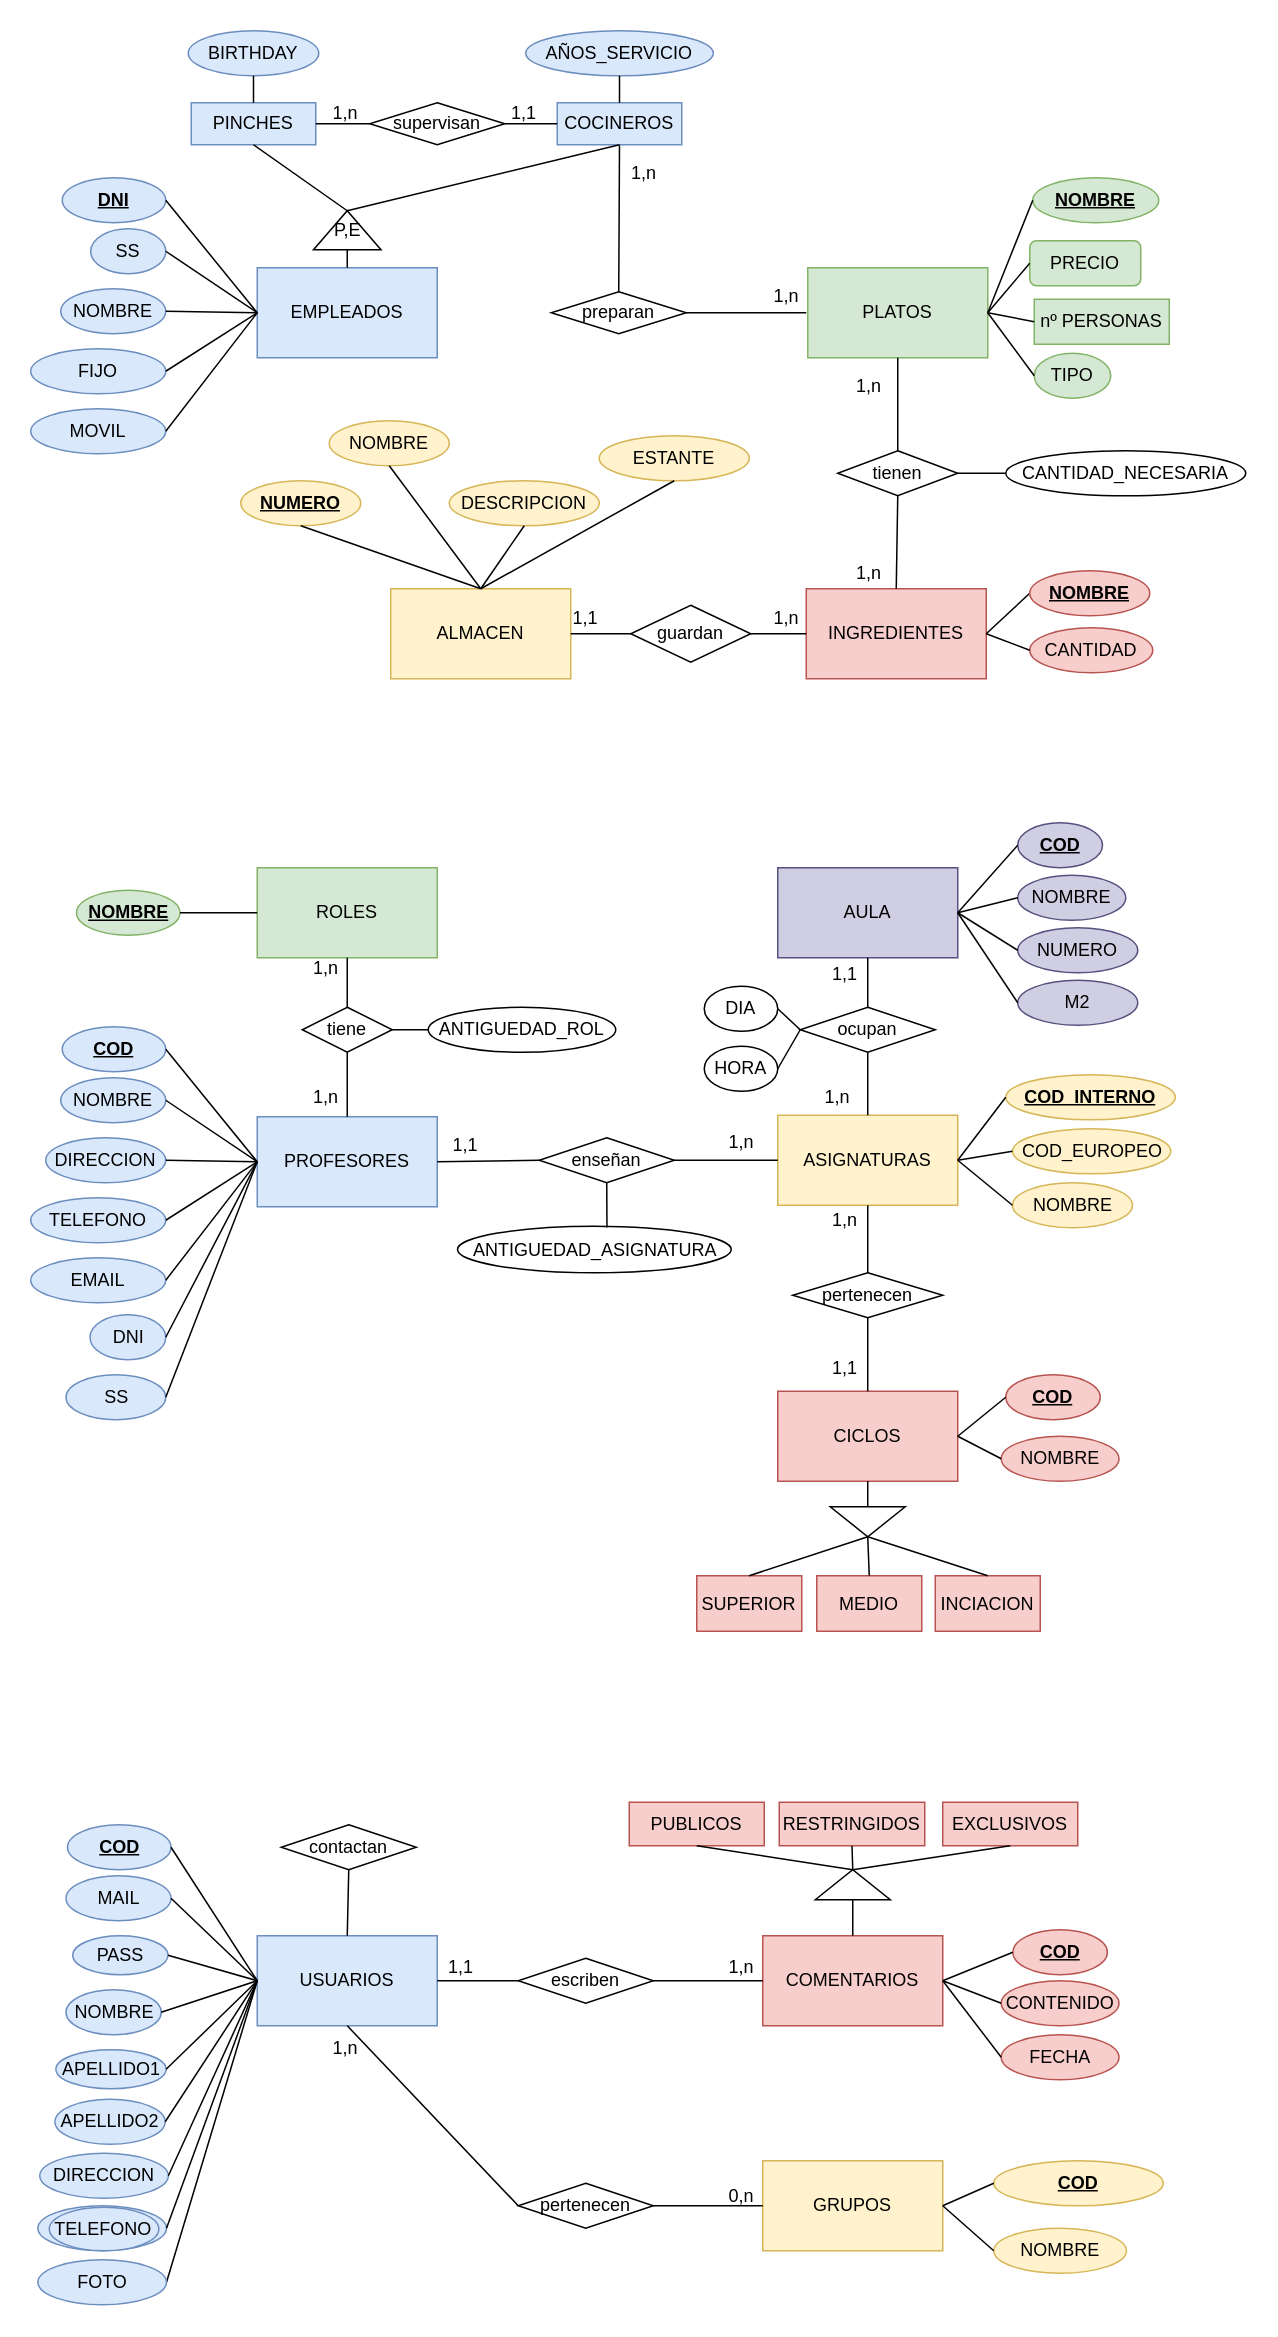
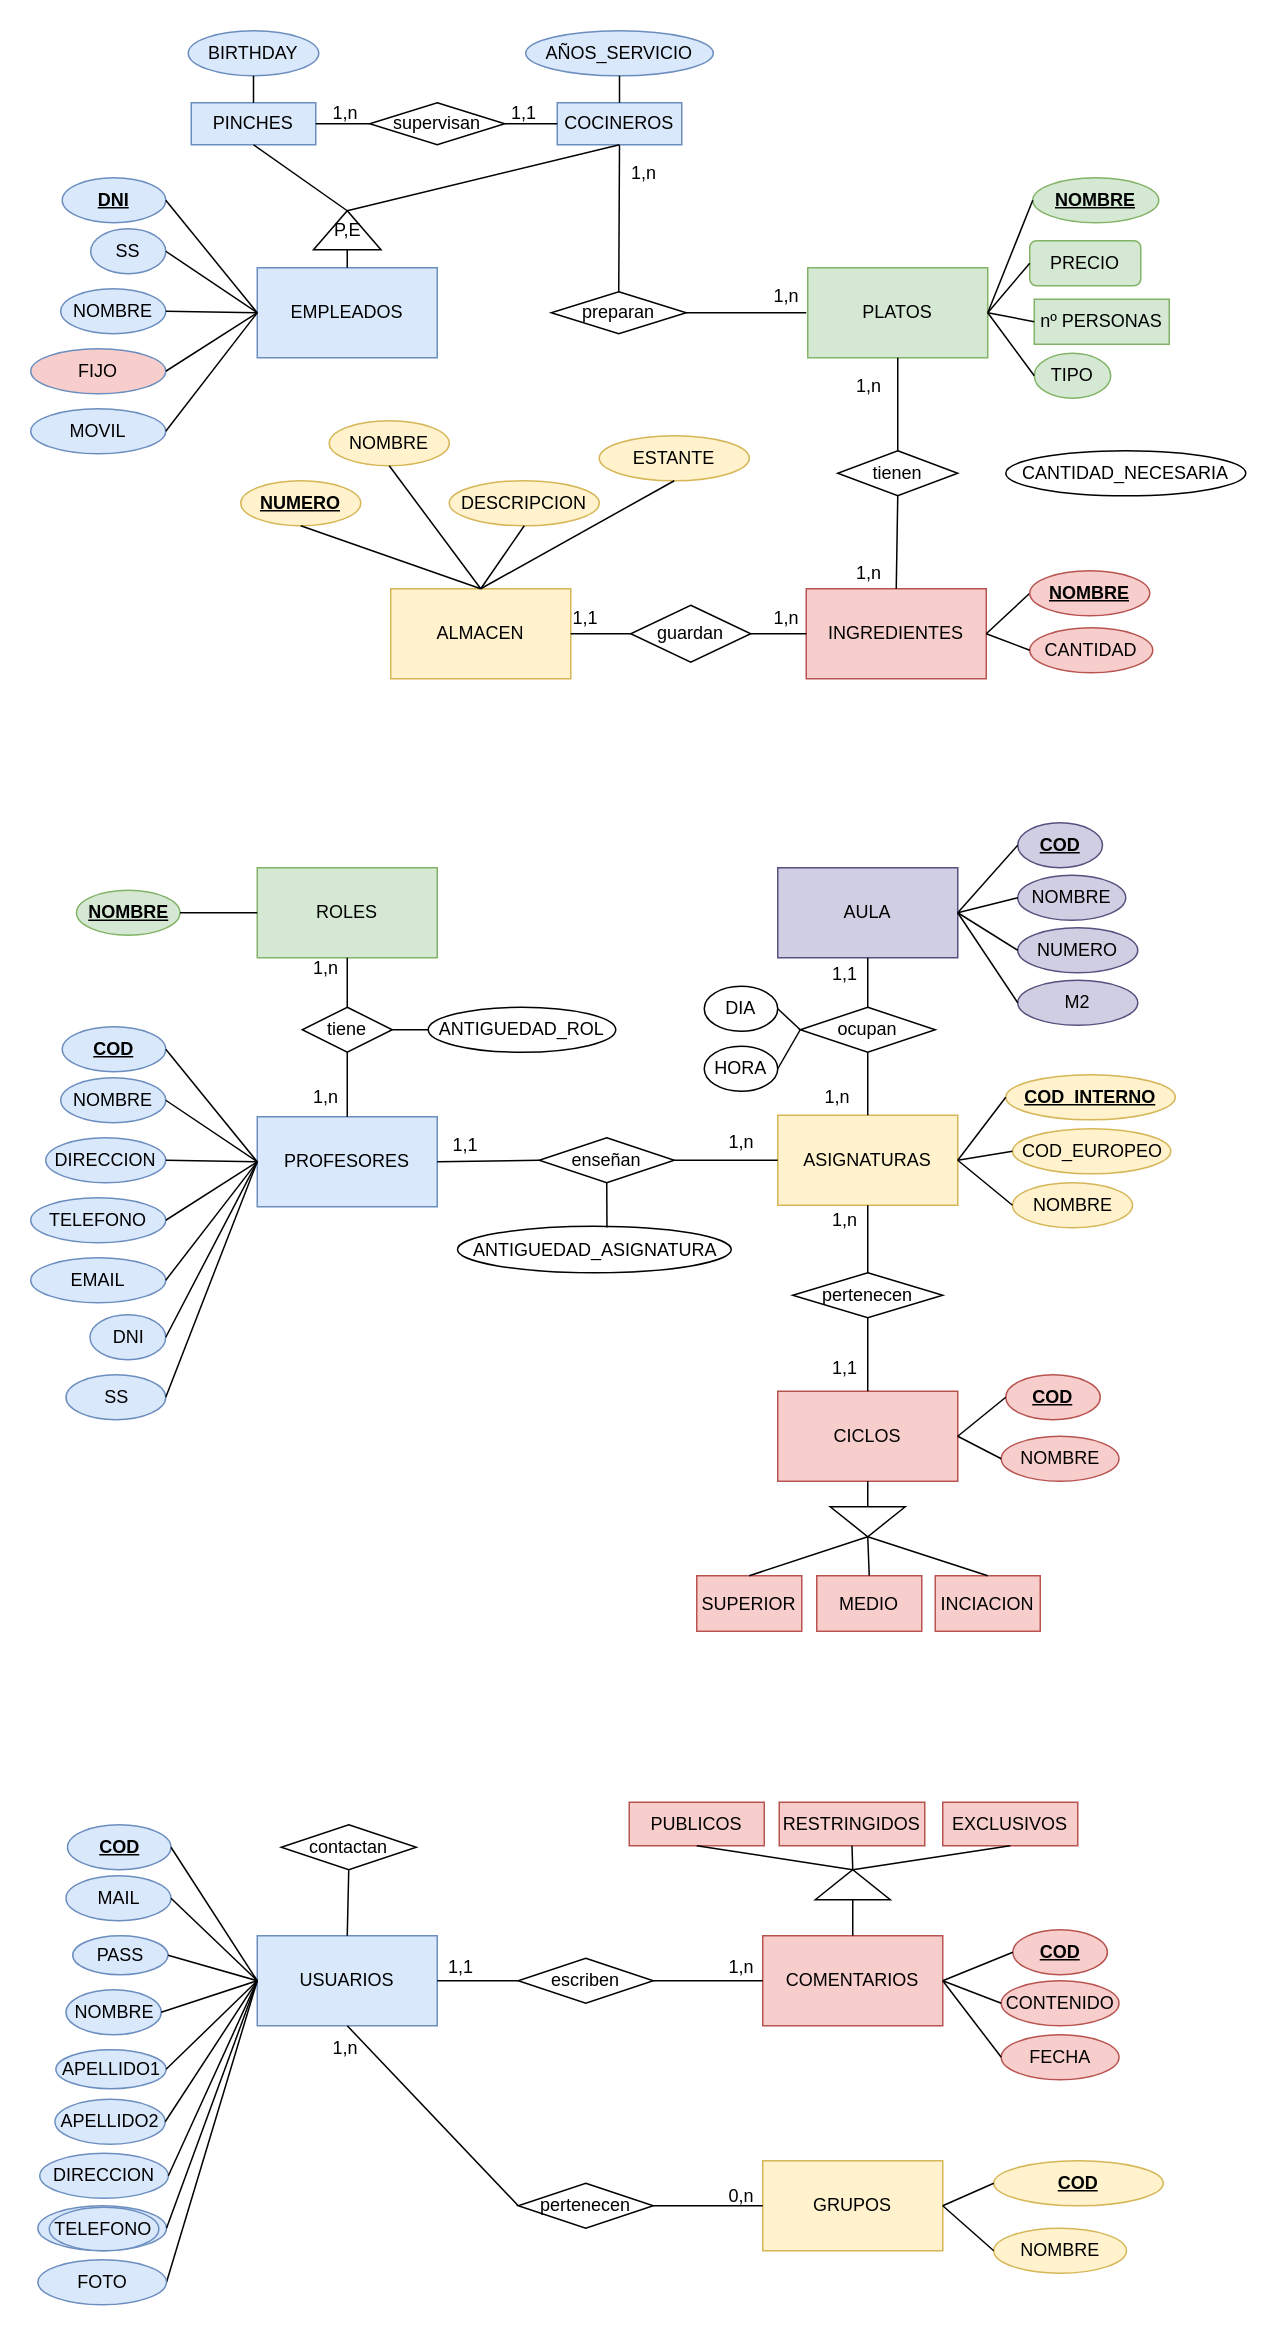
(98, 371) -> (98, 371)
(982, 473) -> none
